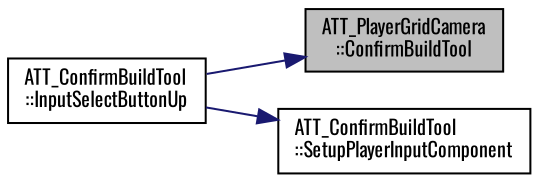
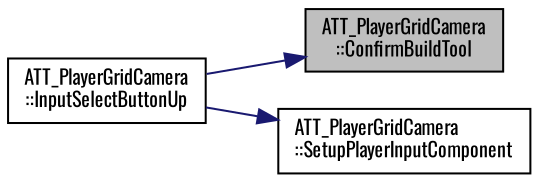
(107, 91) -> (107, 91)
(404, 141) -> (404, 141)
